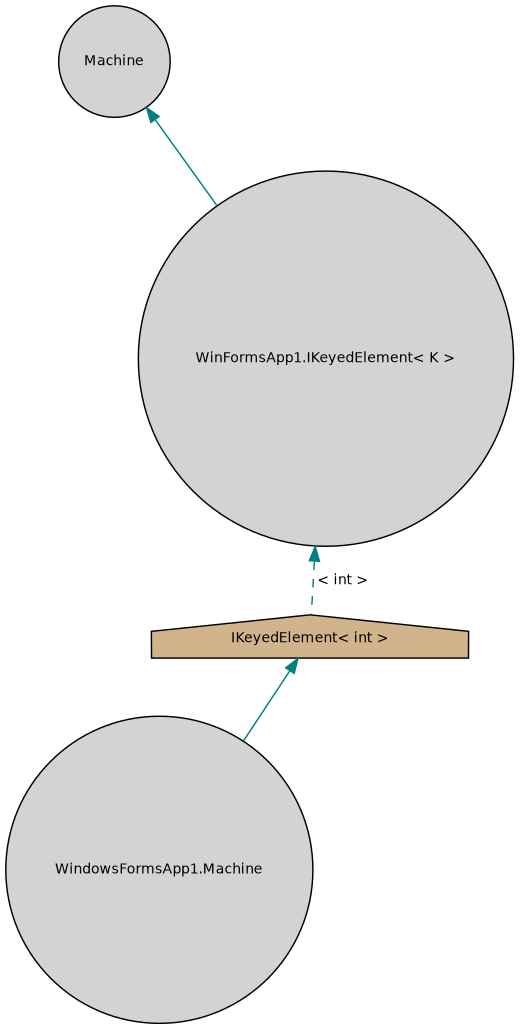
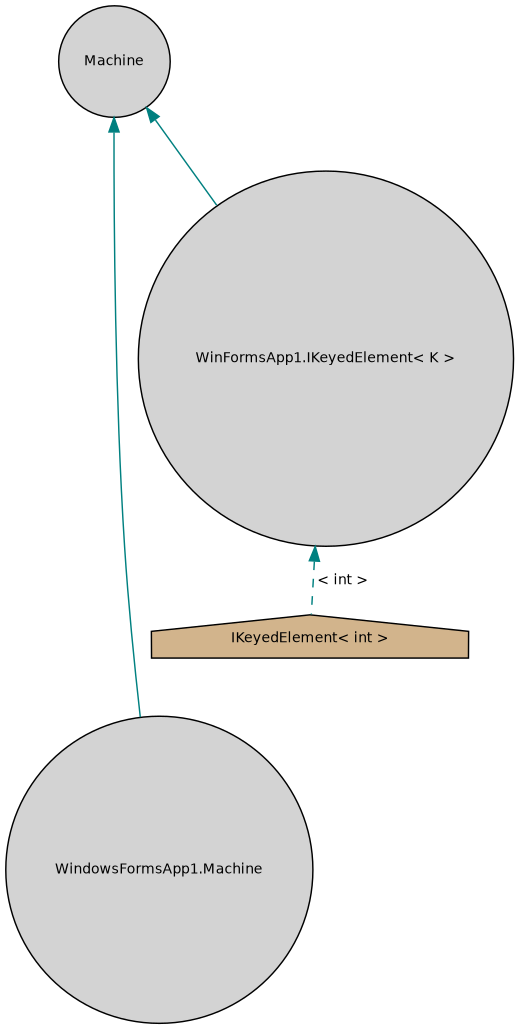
(267, 706) -> (119, 425)
